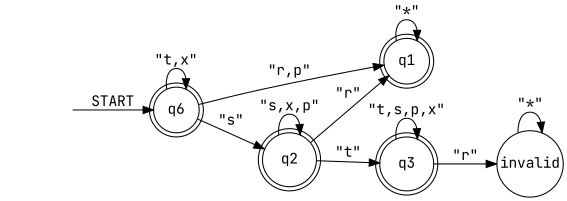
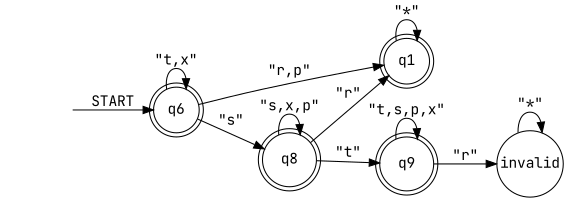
(289, 160) -> (289, 160)
(407, 164) -> (407, 164)
